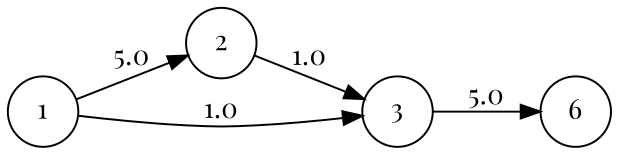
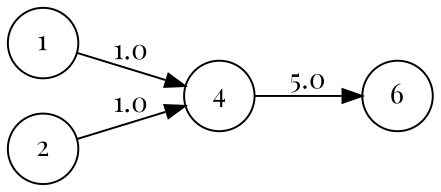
(123, 81) -> none
(398, 112) -> (219, 96)
